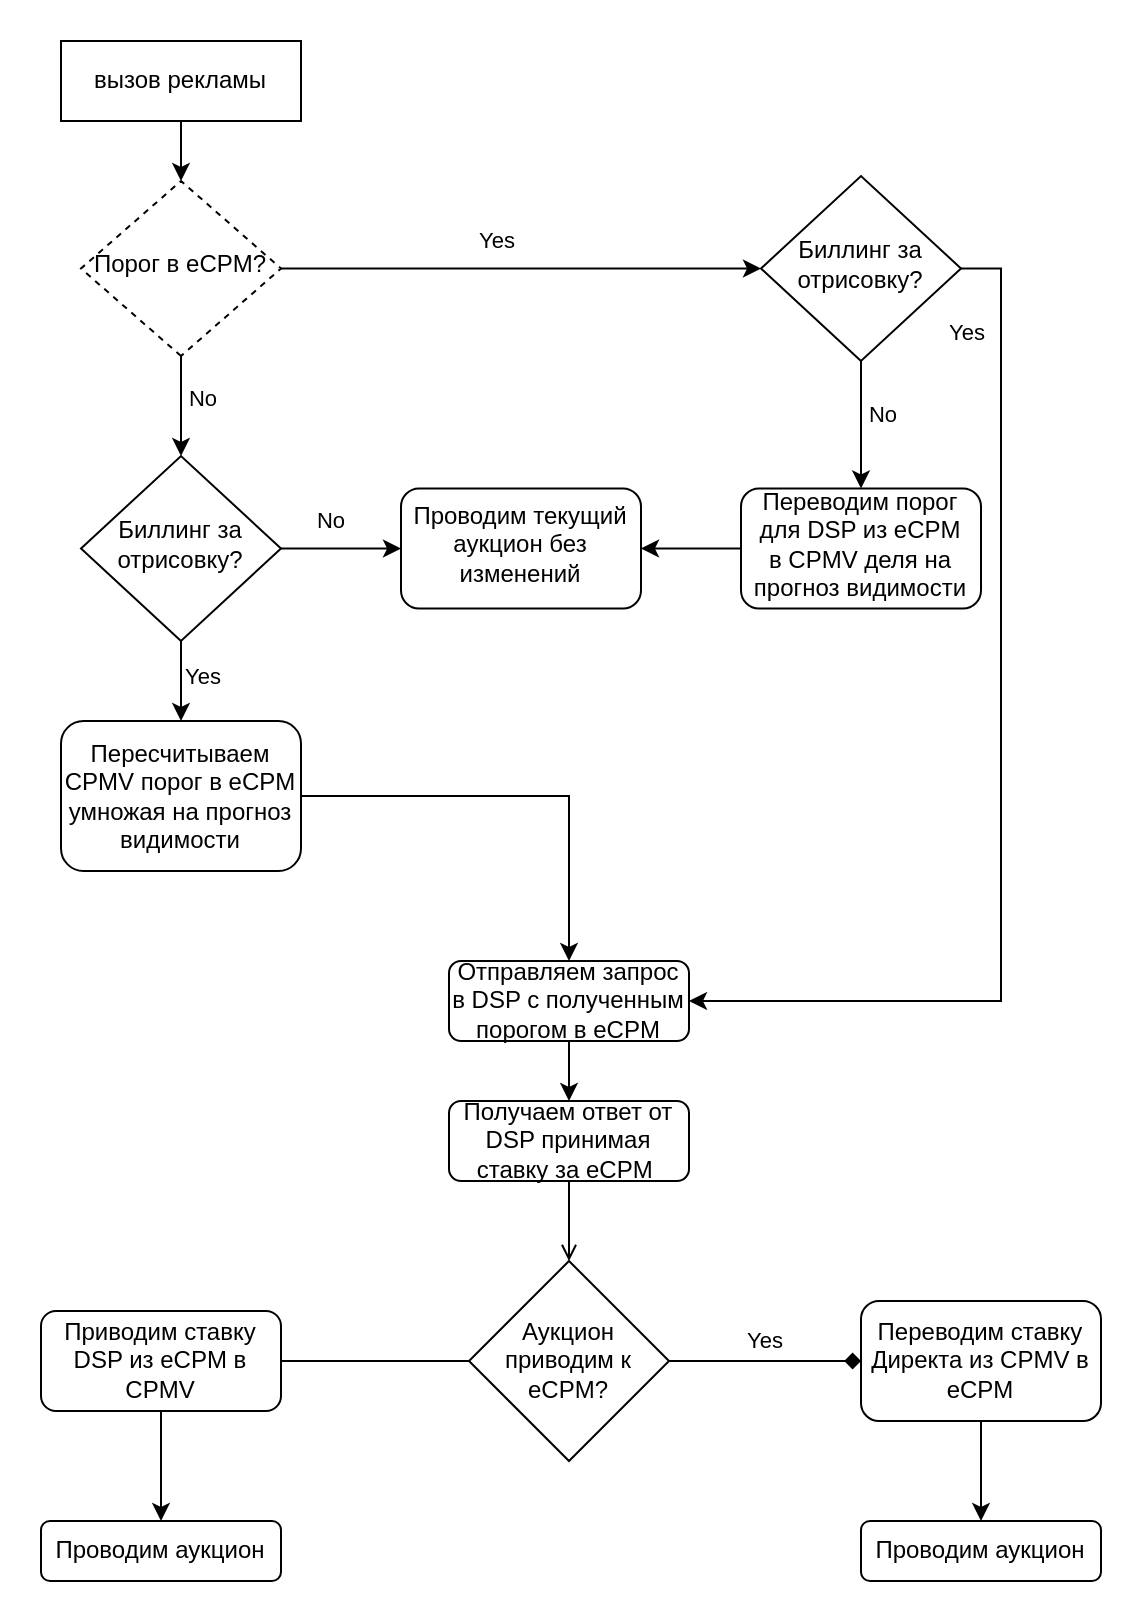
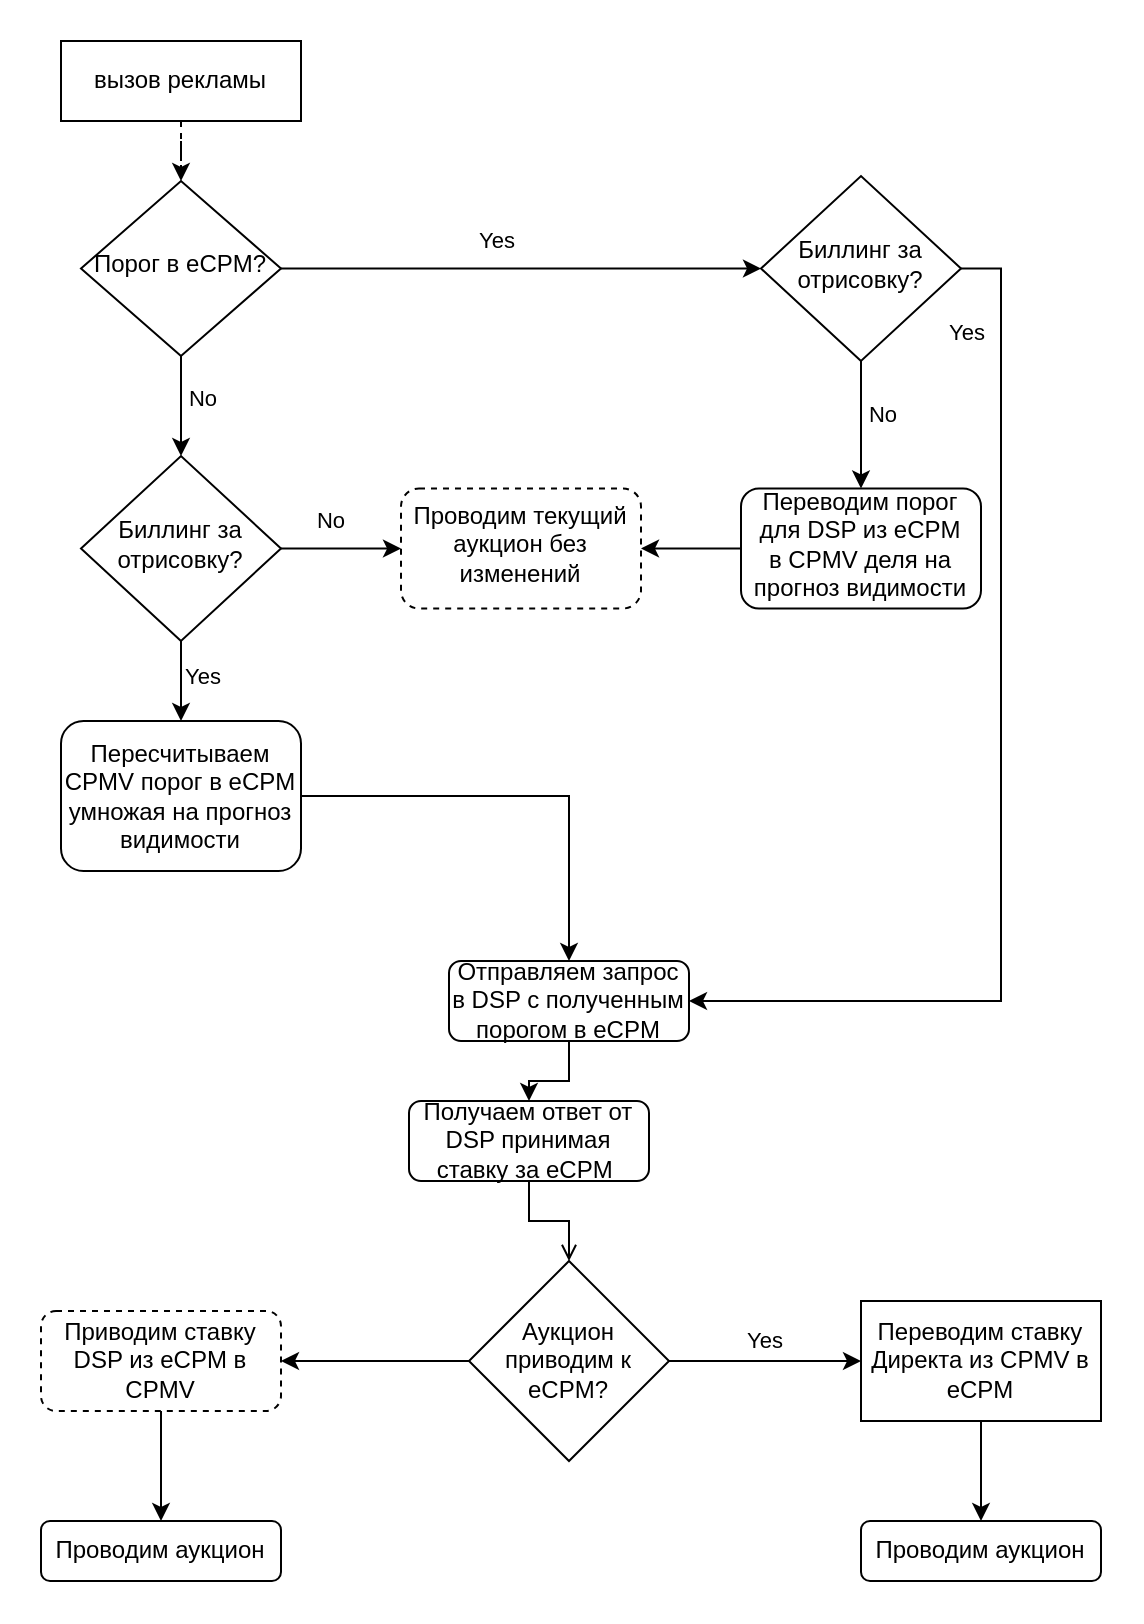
(181, 133) -> (181, 133)
(181, 269) -> (181, 269)
(521, 549) -> (521, 549)
(569, 1141) -> (529, 1141)
(161, 1361) -> (161, 1361)
(289, 1361) -> (296, 1361)
(844, 1361) -> (845, 1361)
(981, 1361) -> (981, 1361)
